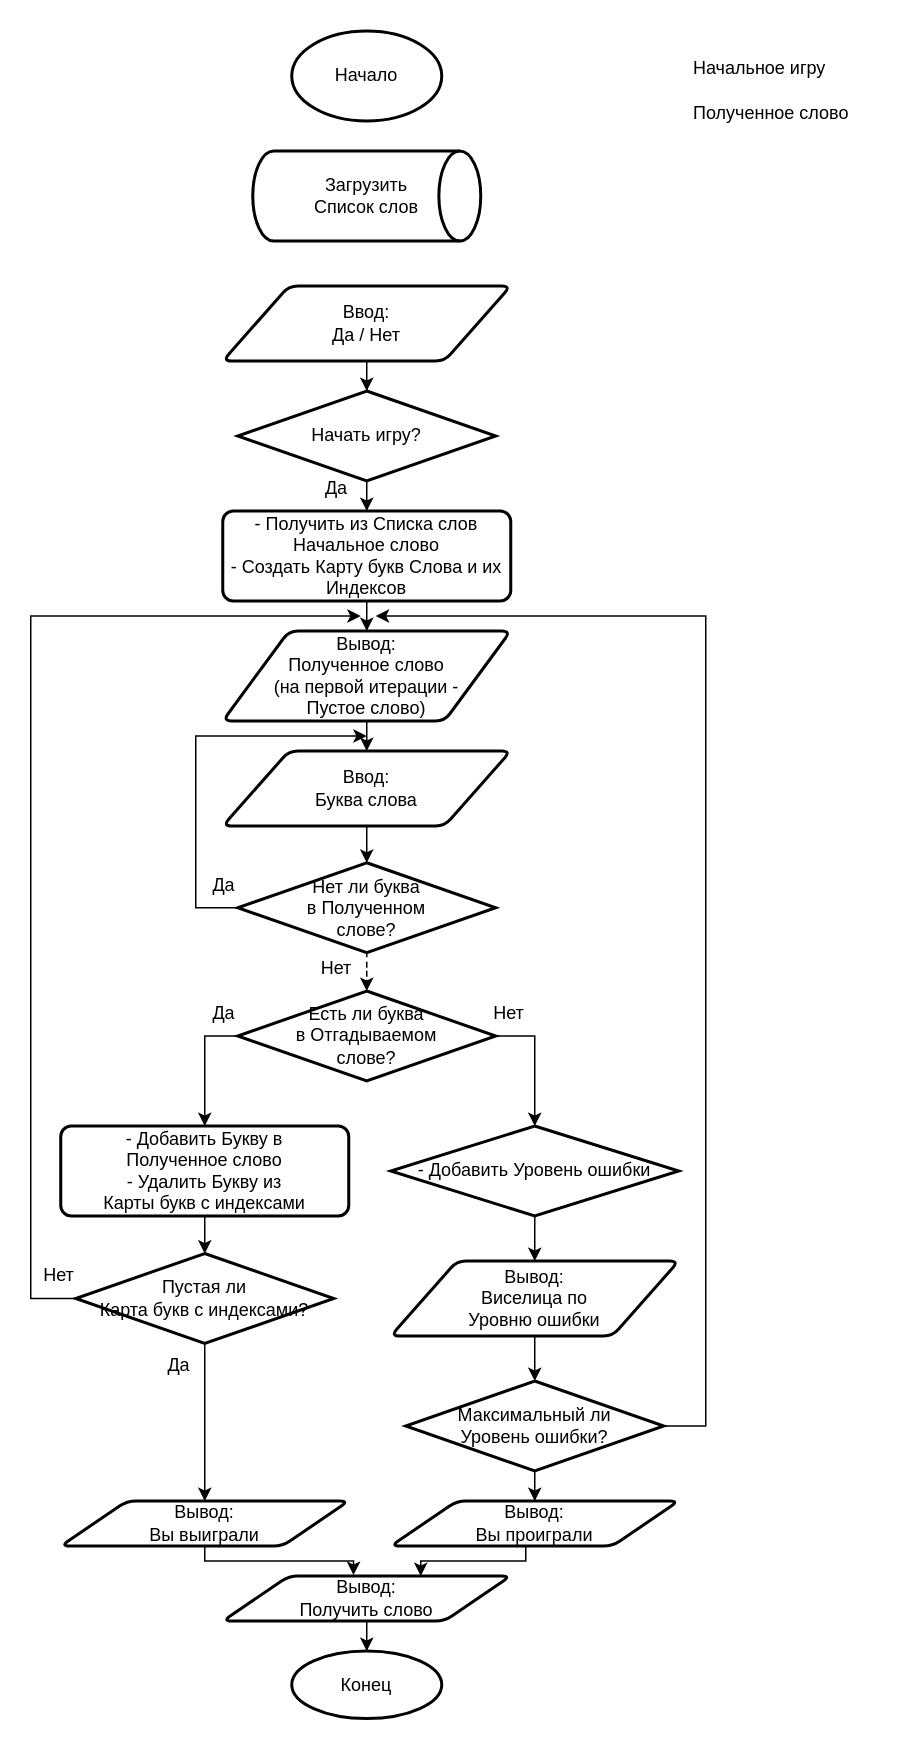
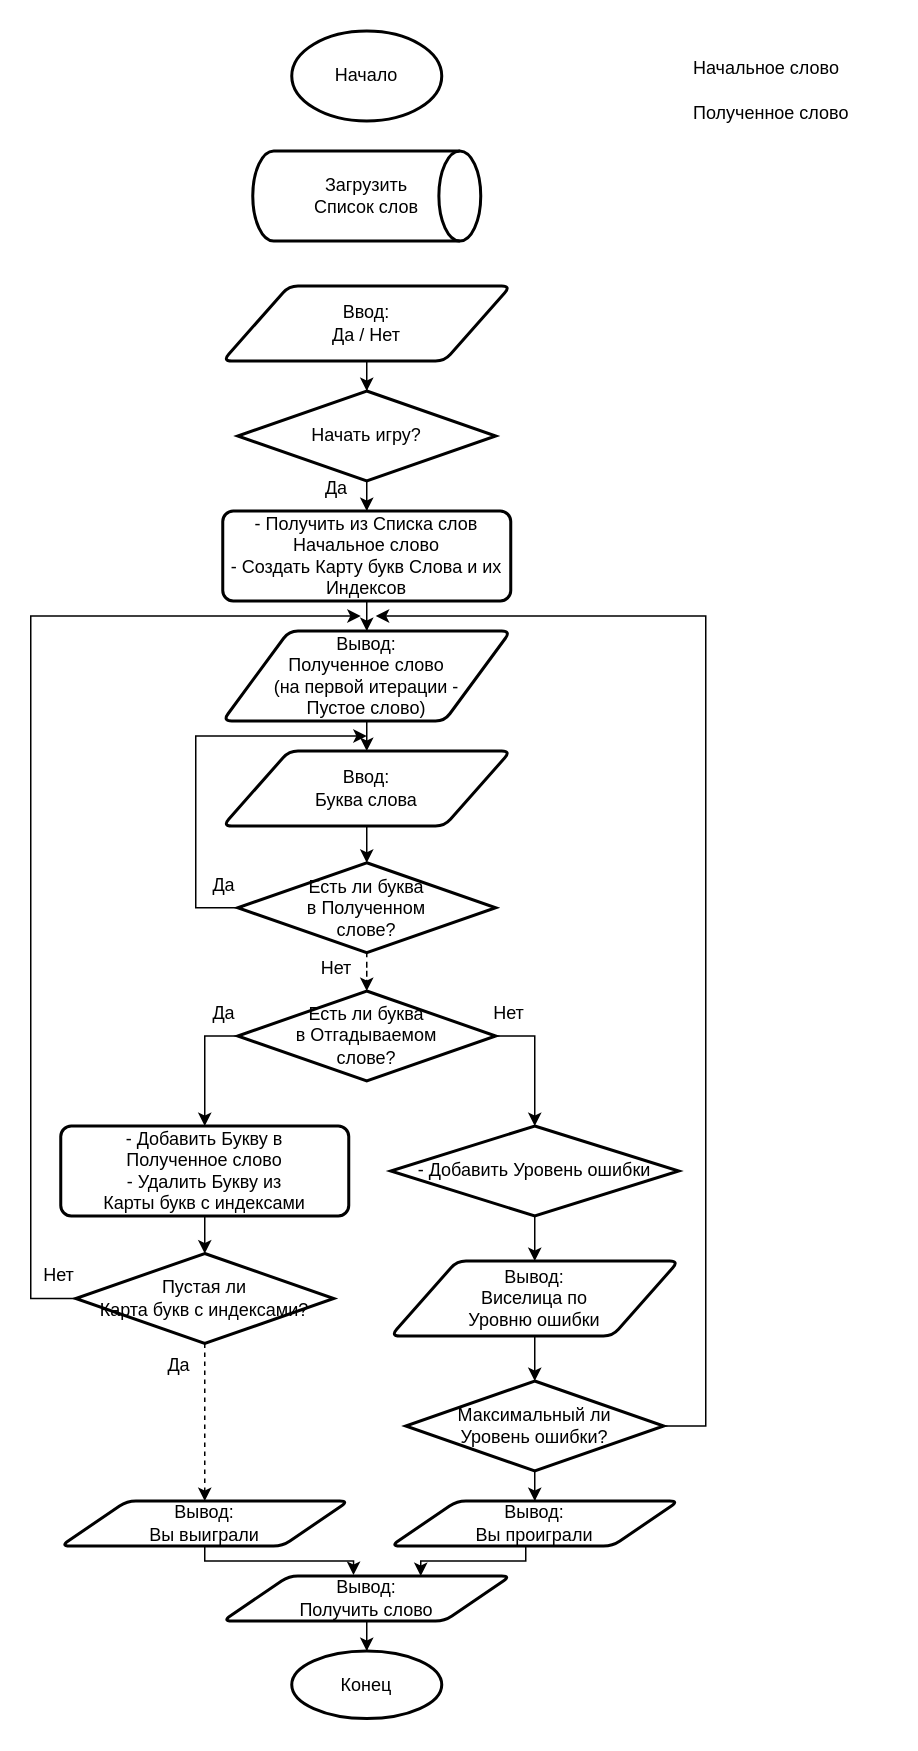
(762, 68) -> (767, 68)
(367, 908) -> (367, 908)
(205, 1416) -> (205, 1416)
